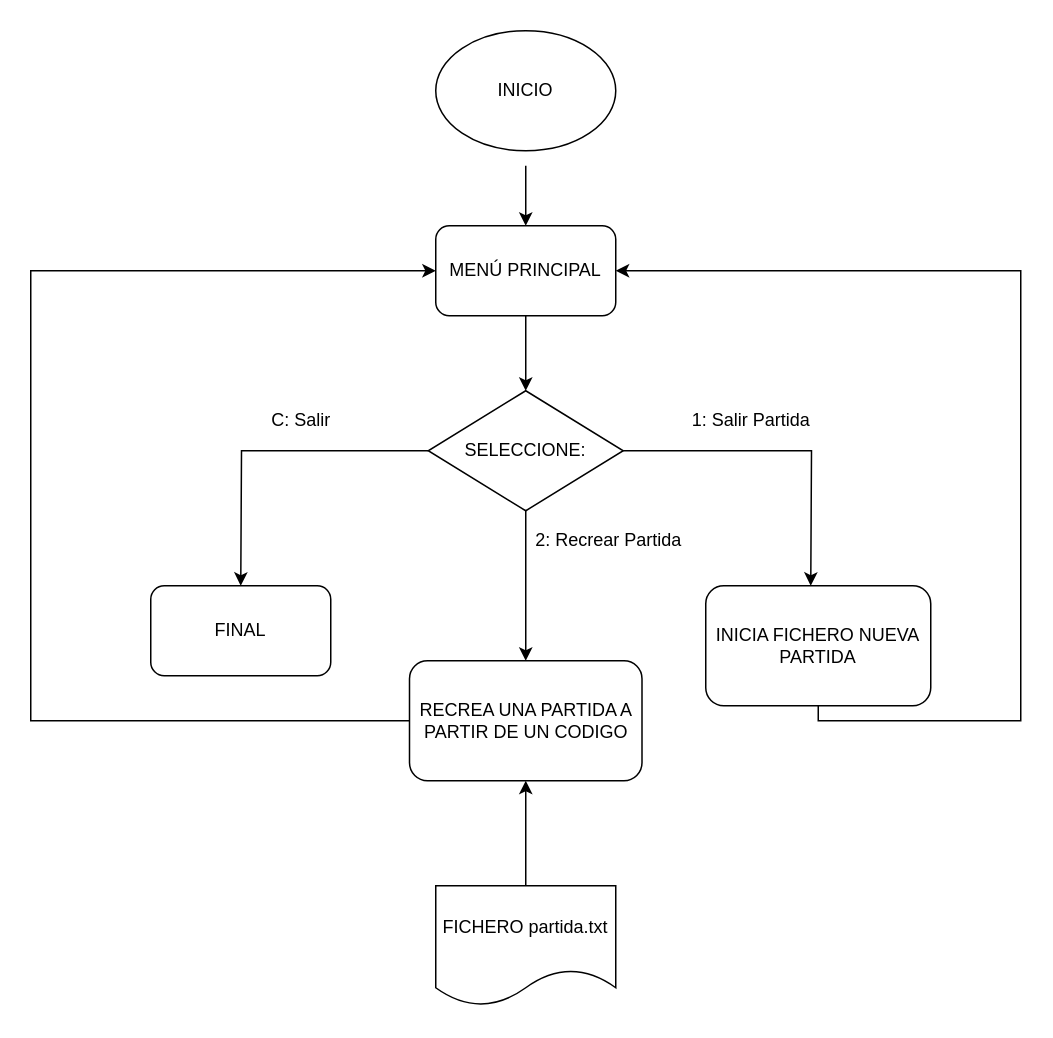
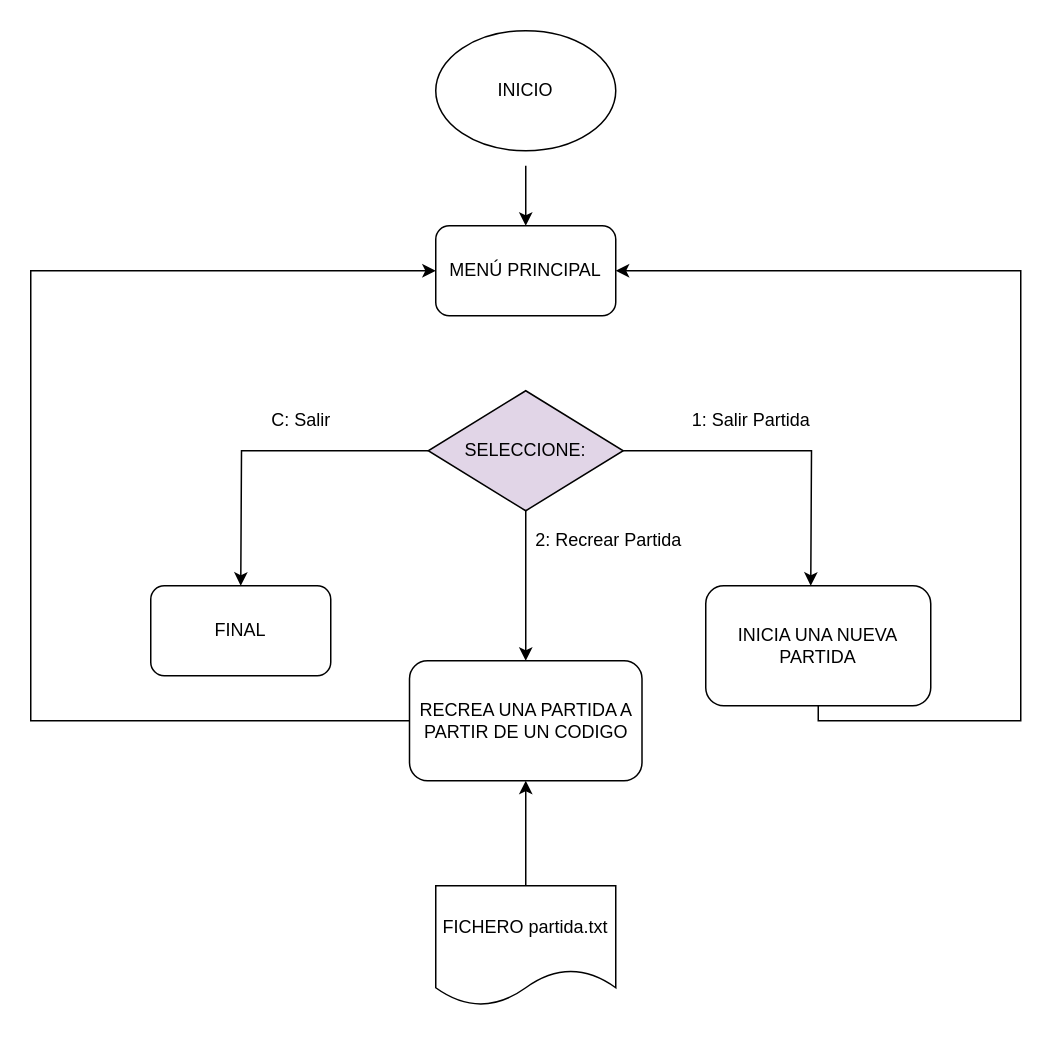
(526, 348) -> none
(526, 451) -> (526, 451)
(818, 646) -> (818, 646)
